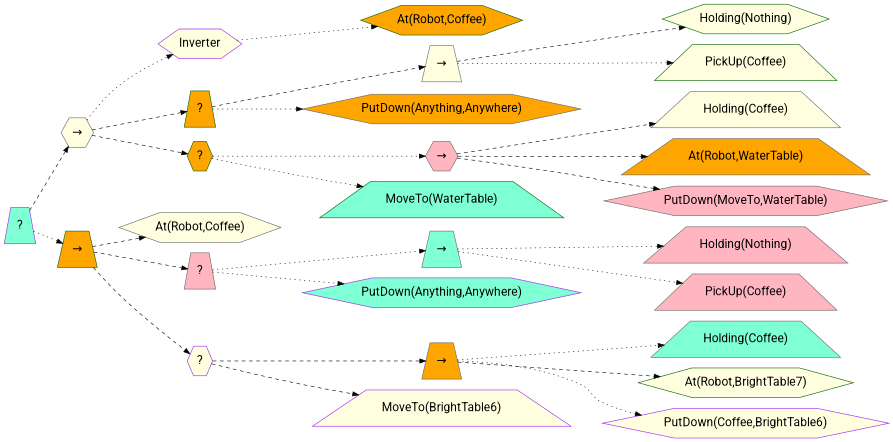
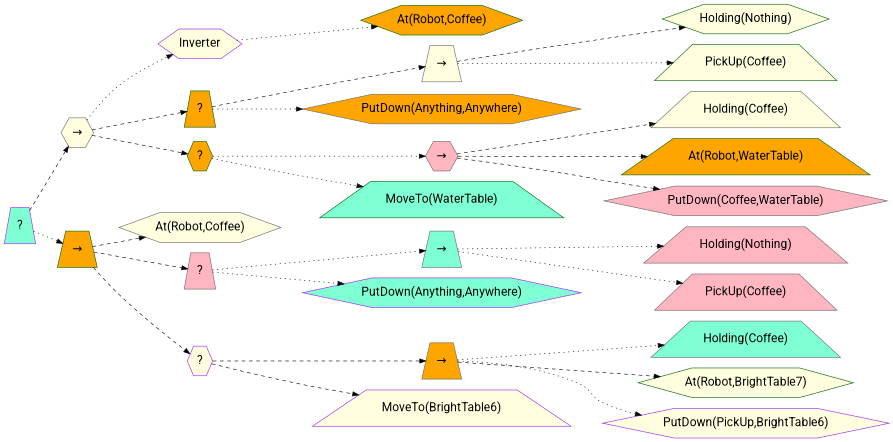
(746, 157) -> (746, 157)
(746, 201) -> (746, 201)
(746, 423) -> (746, 423)
